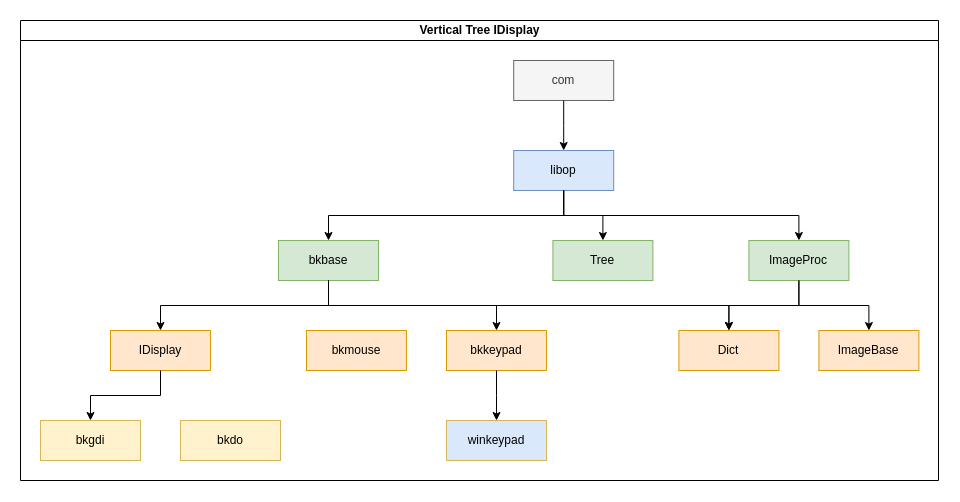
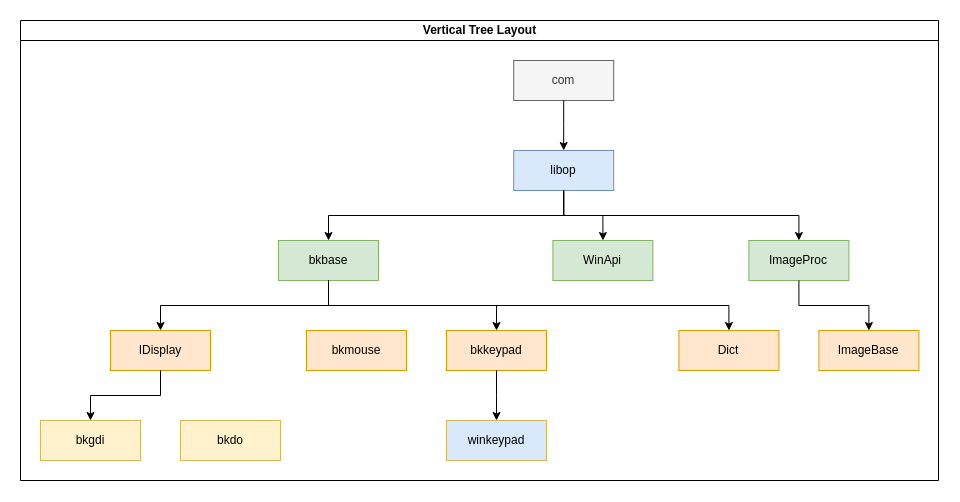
(480, 31) -> (480, 31)
(603, 261) -> (603, 261)
(764, 306) -> none
